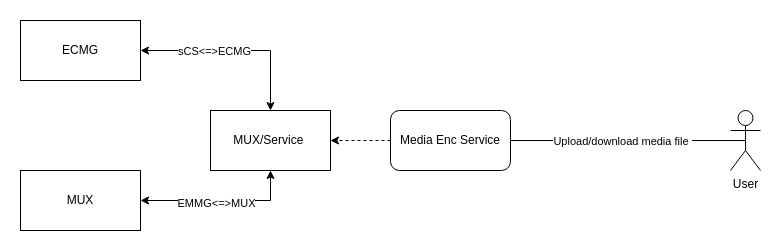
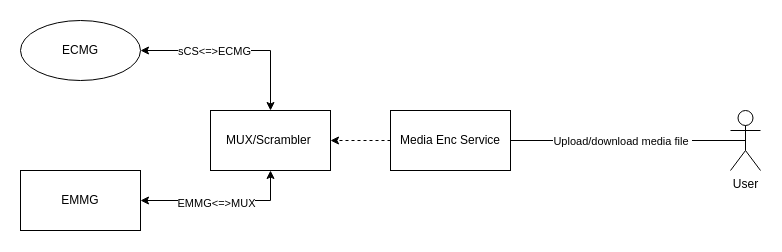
(81, 51) -> (81, 51)
(271, 141) -> (271, 141)
(451, 141) -> (451, 141)
(81, 201) -> (81, 201)
